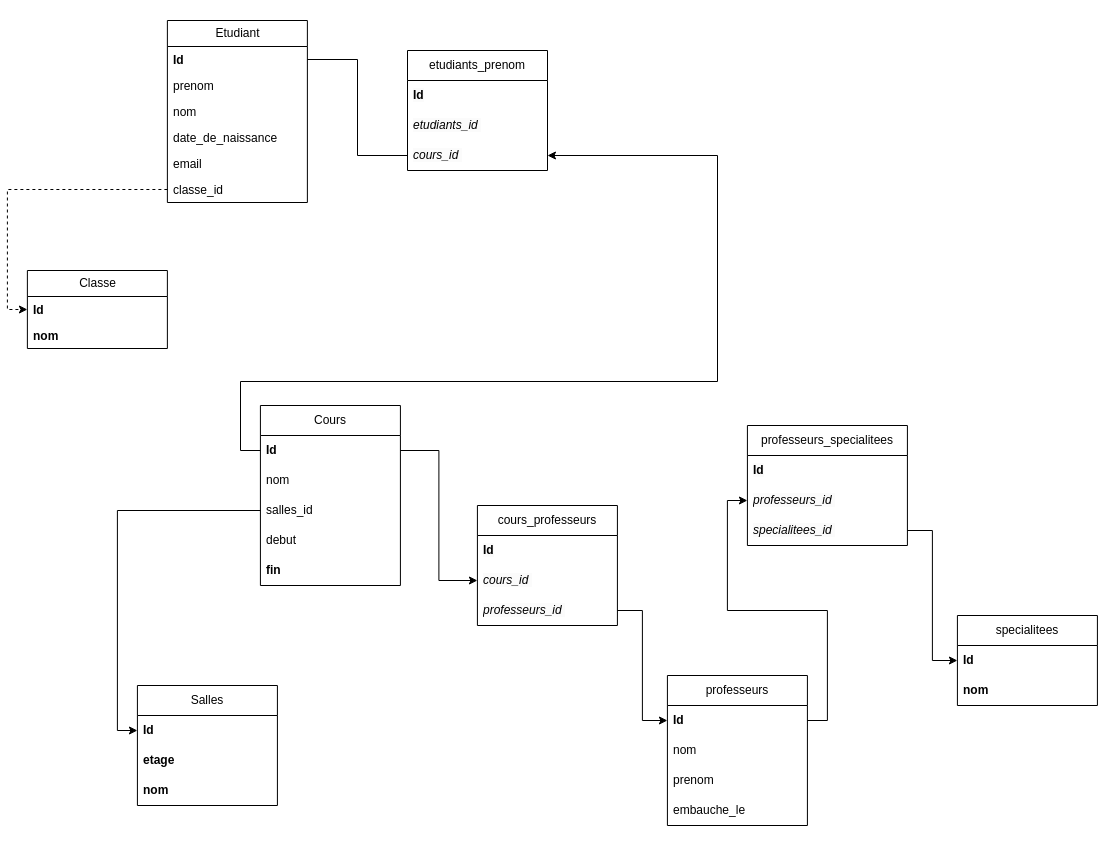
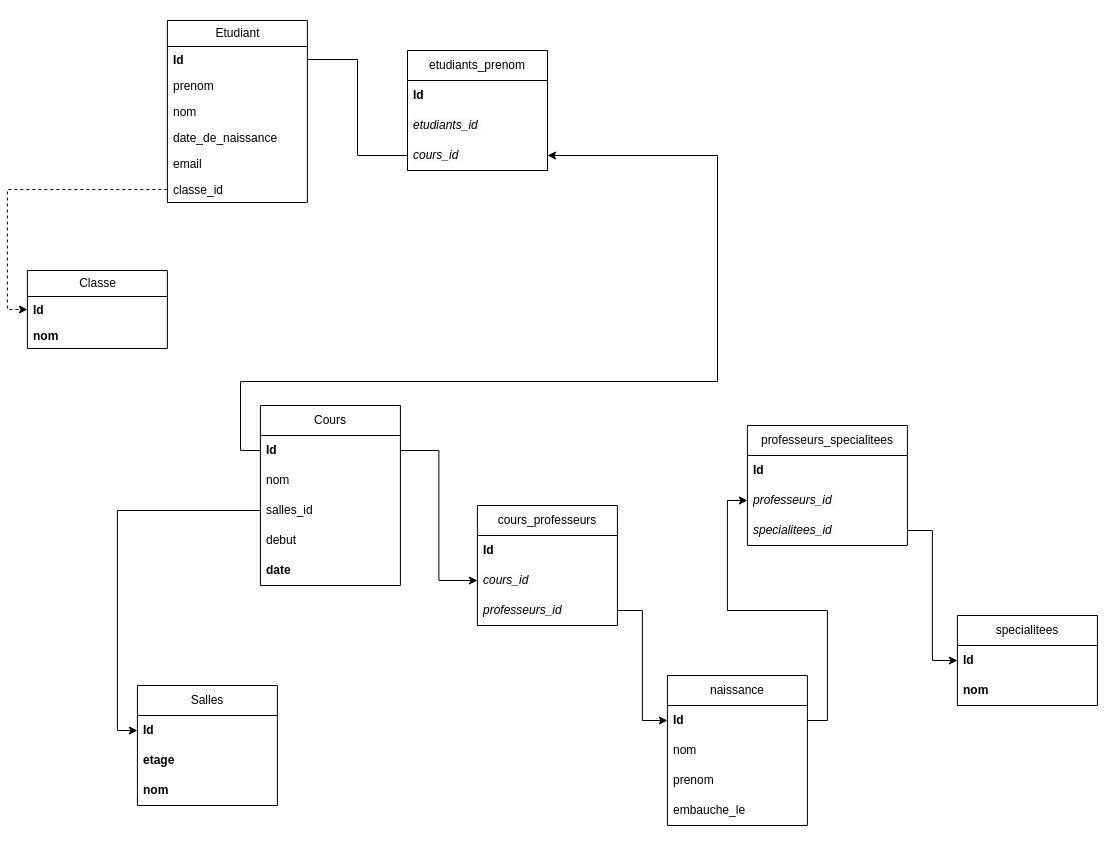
(275, 571) -> (280, 571)
(738, 691) -> (738, 691)
